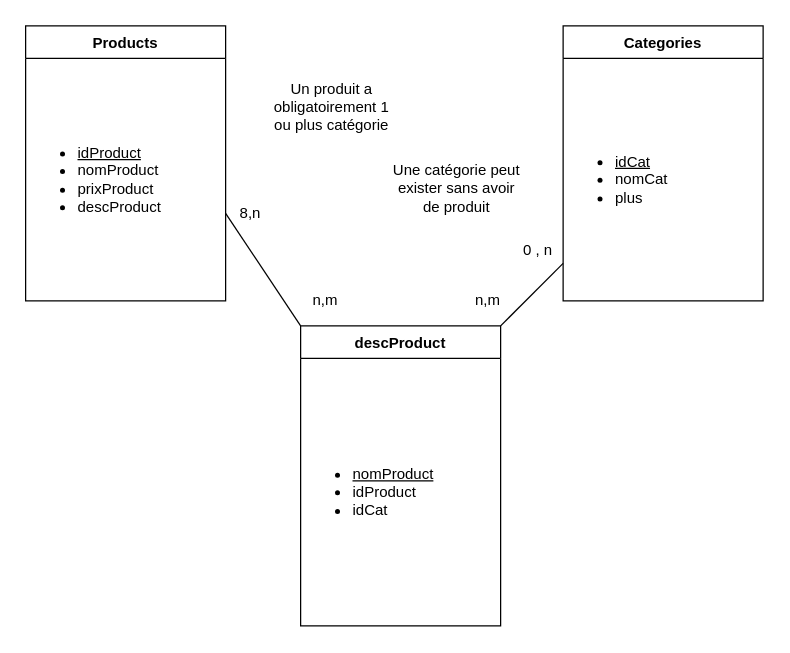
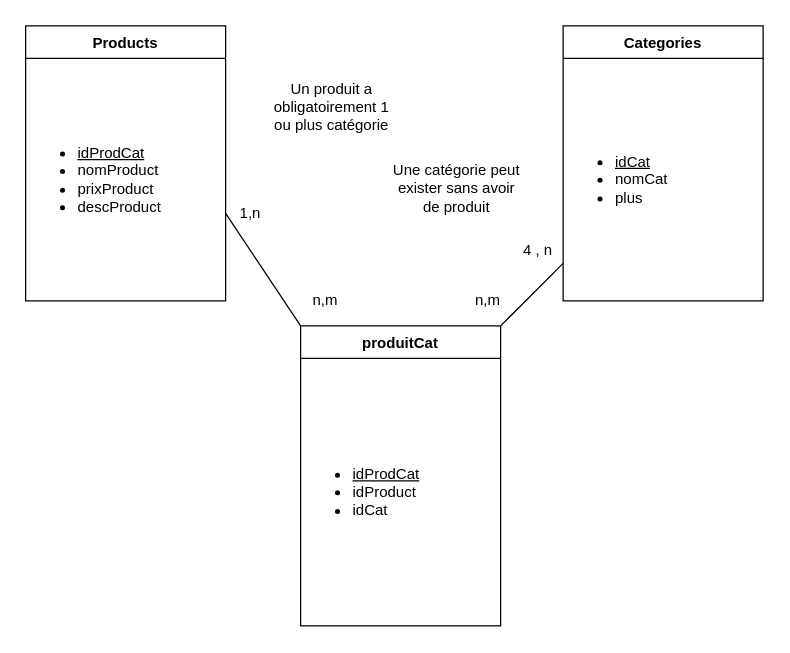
(74, 179) -> (74, 179)
(251, 213) -> (251, 213)
(538, 251) -> (538, 251)
(400, 343) -> (400, 343)
(345, 492) -> (339, 492)
